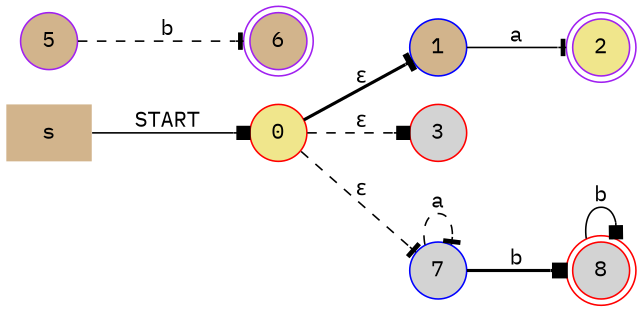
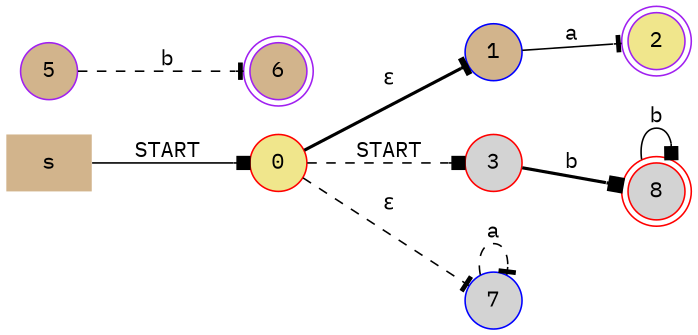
(361, 121) -> (389, 151)
(508, 271) -> (564, 175)
